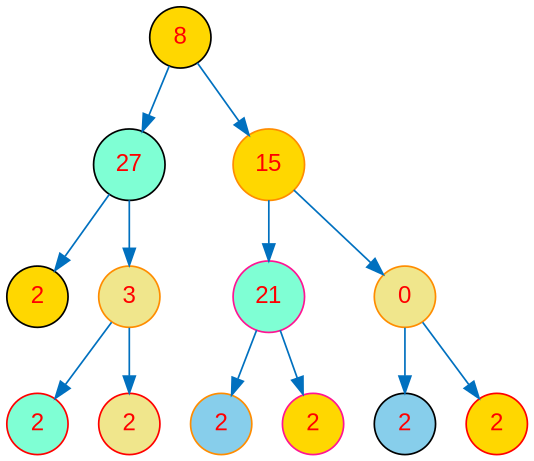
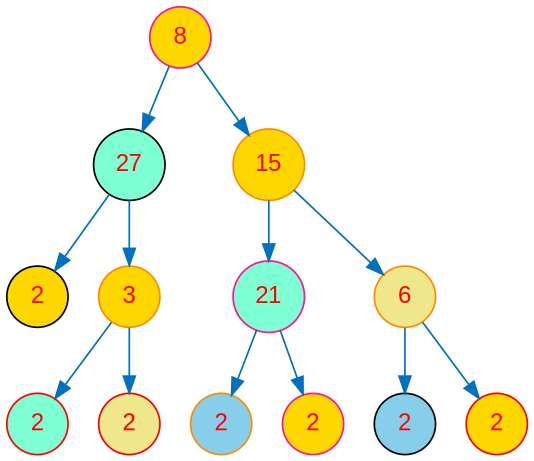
(180, 37) -> (180, 37)
(129, 297) -> (129, 297)
(405, 297) -> (405, 297)
